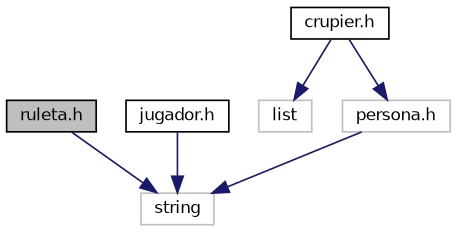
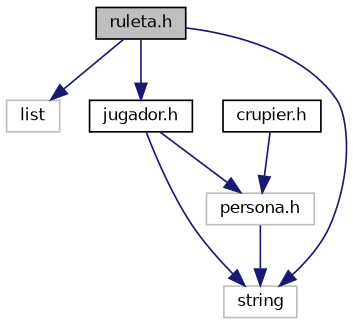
none -> (141, 61)
(317, 63) -> (94, 64)
none -> (194, 157)
